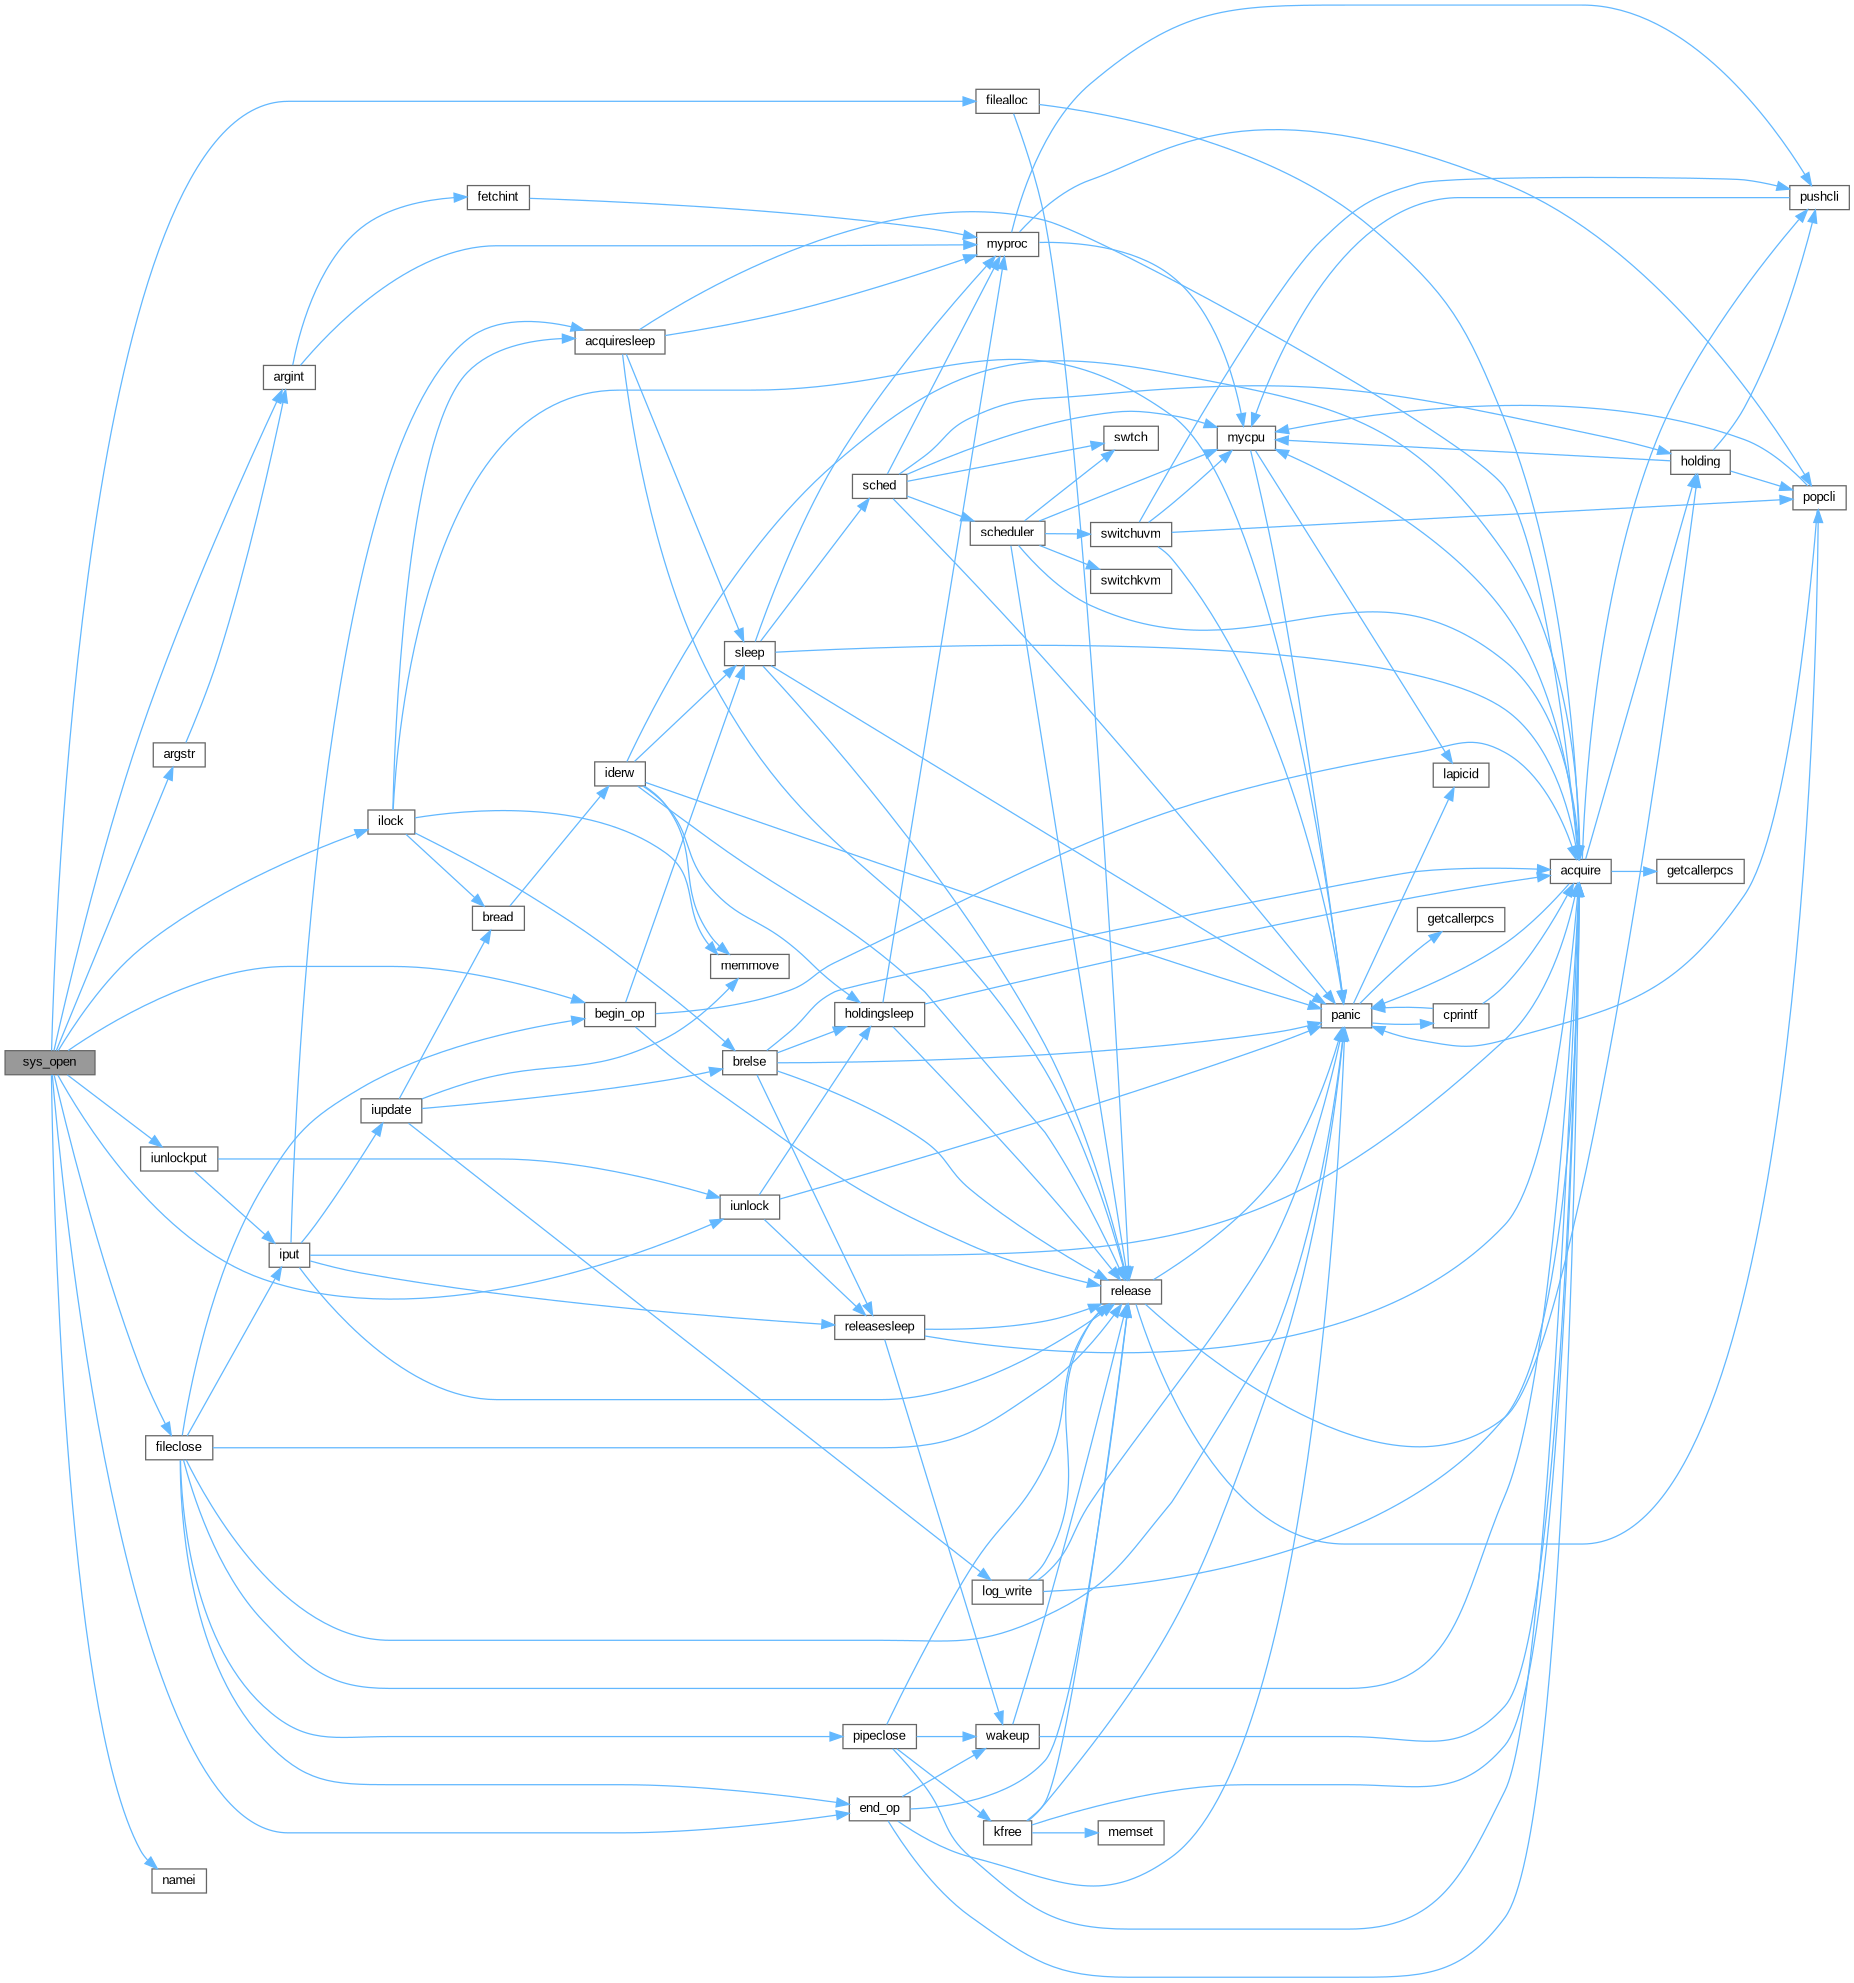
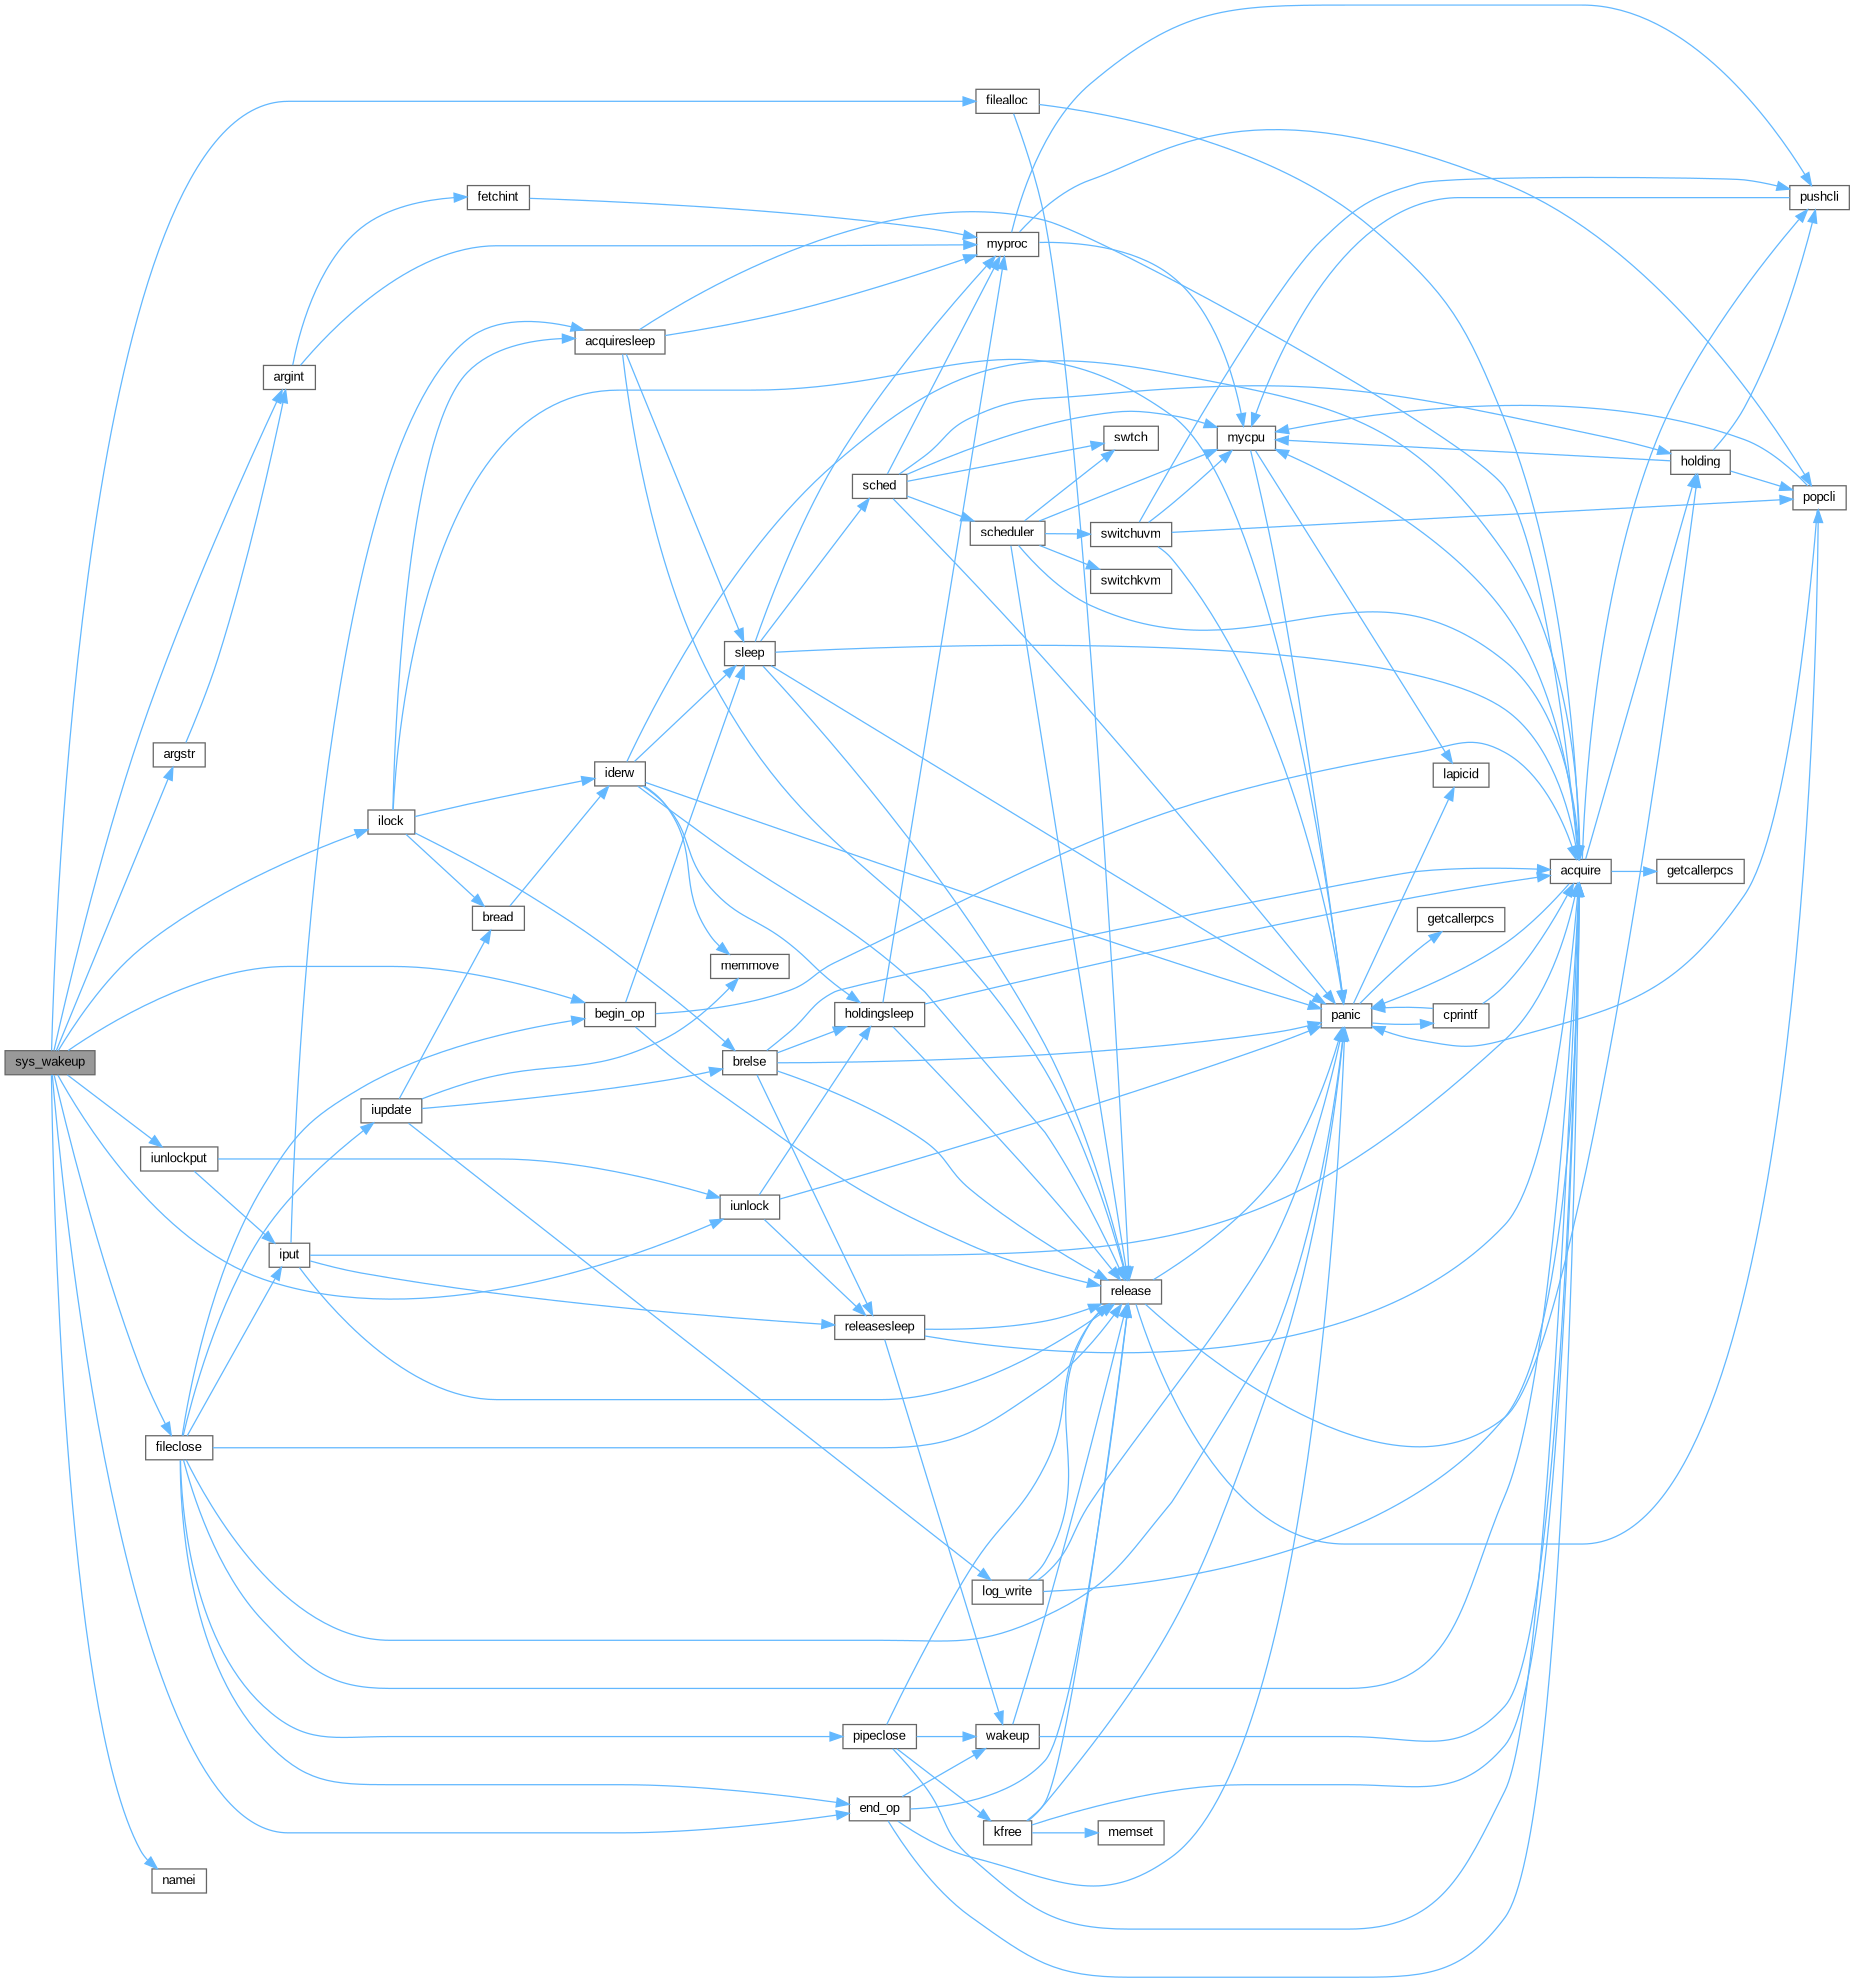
(595, 822) -> (498, 798)
(50, 1063) -> (50, 1063)
(340, 1190) -> (248, 1258)
